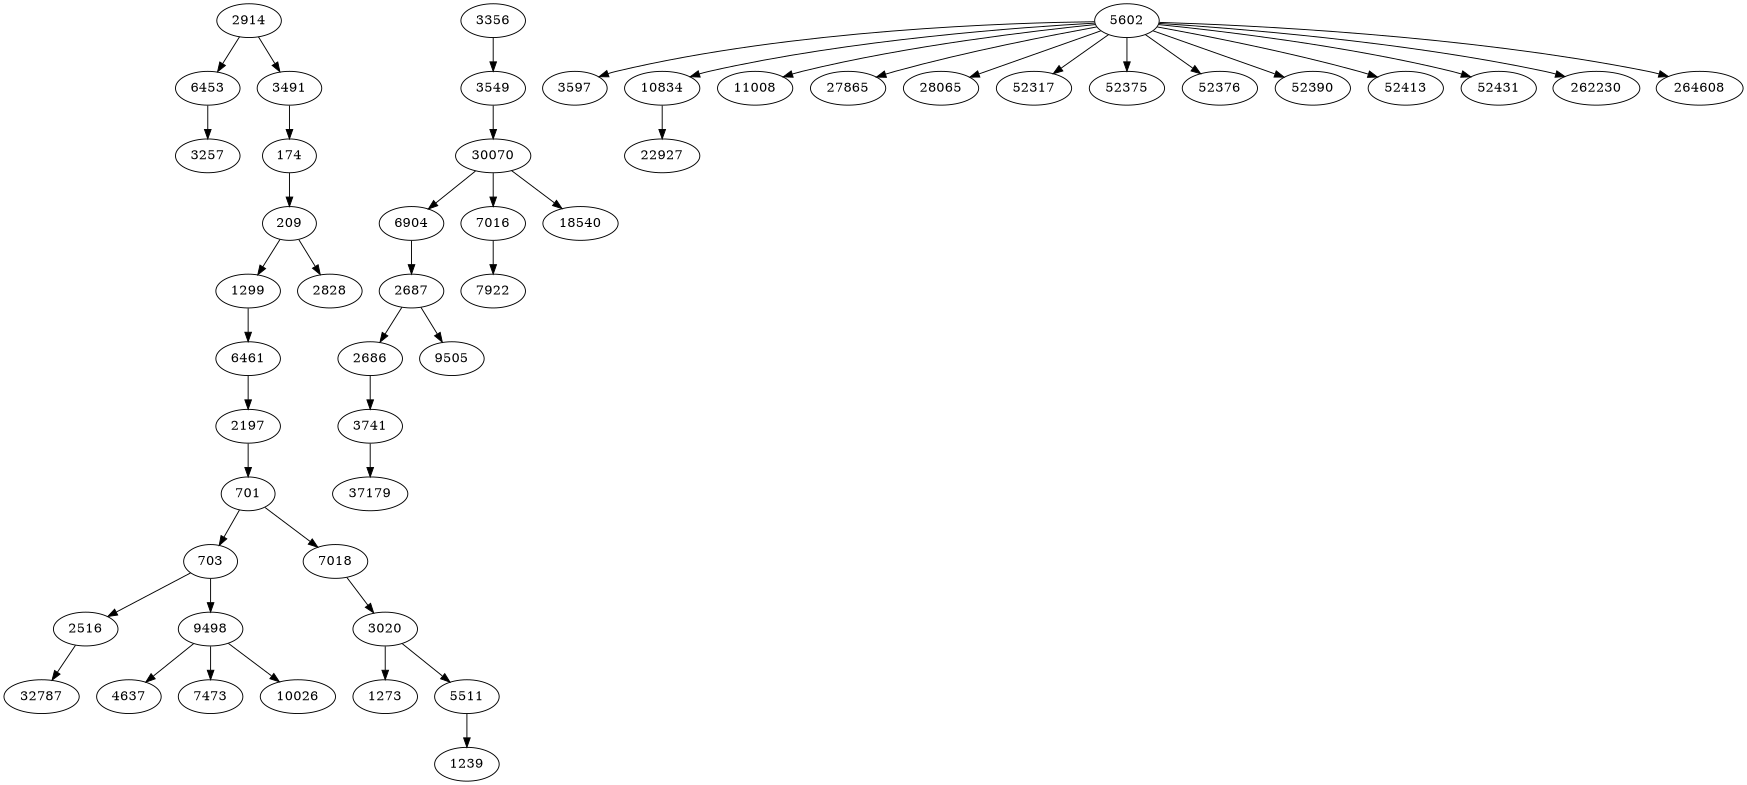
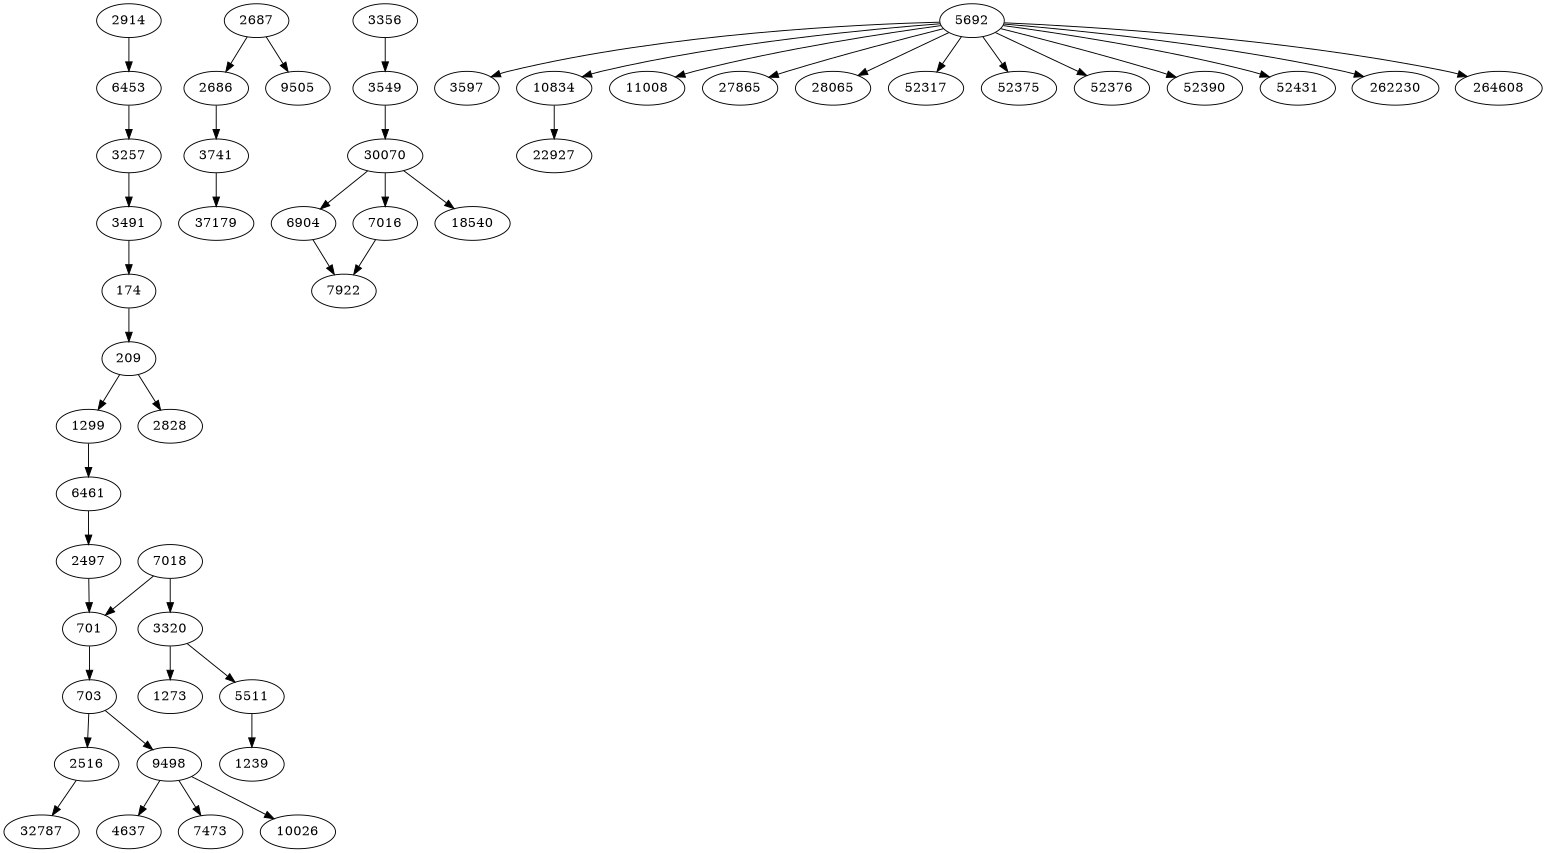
(1127, 21) -> (972, 21)
(267, 50) -> (129, 185)
(1406, 88) -> none
(412, 253) -> (321, 253)
(248, 426) -> (89, 561)
(288, 524) -> (133, 593)
(385, 629) -> (170, 629)
